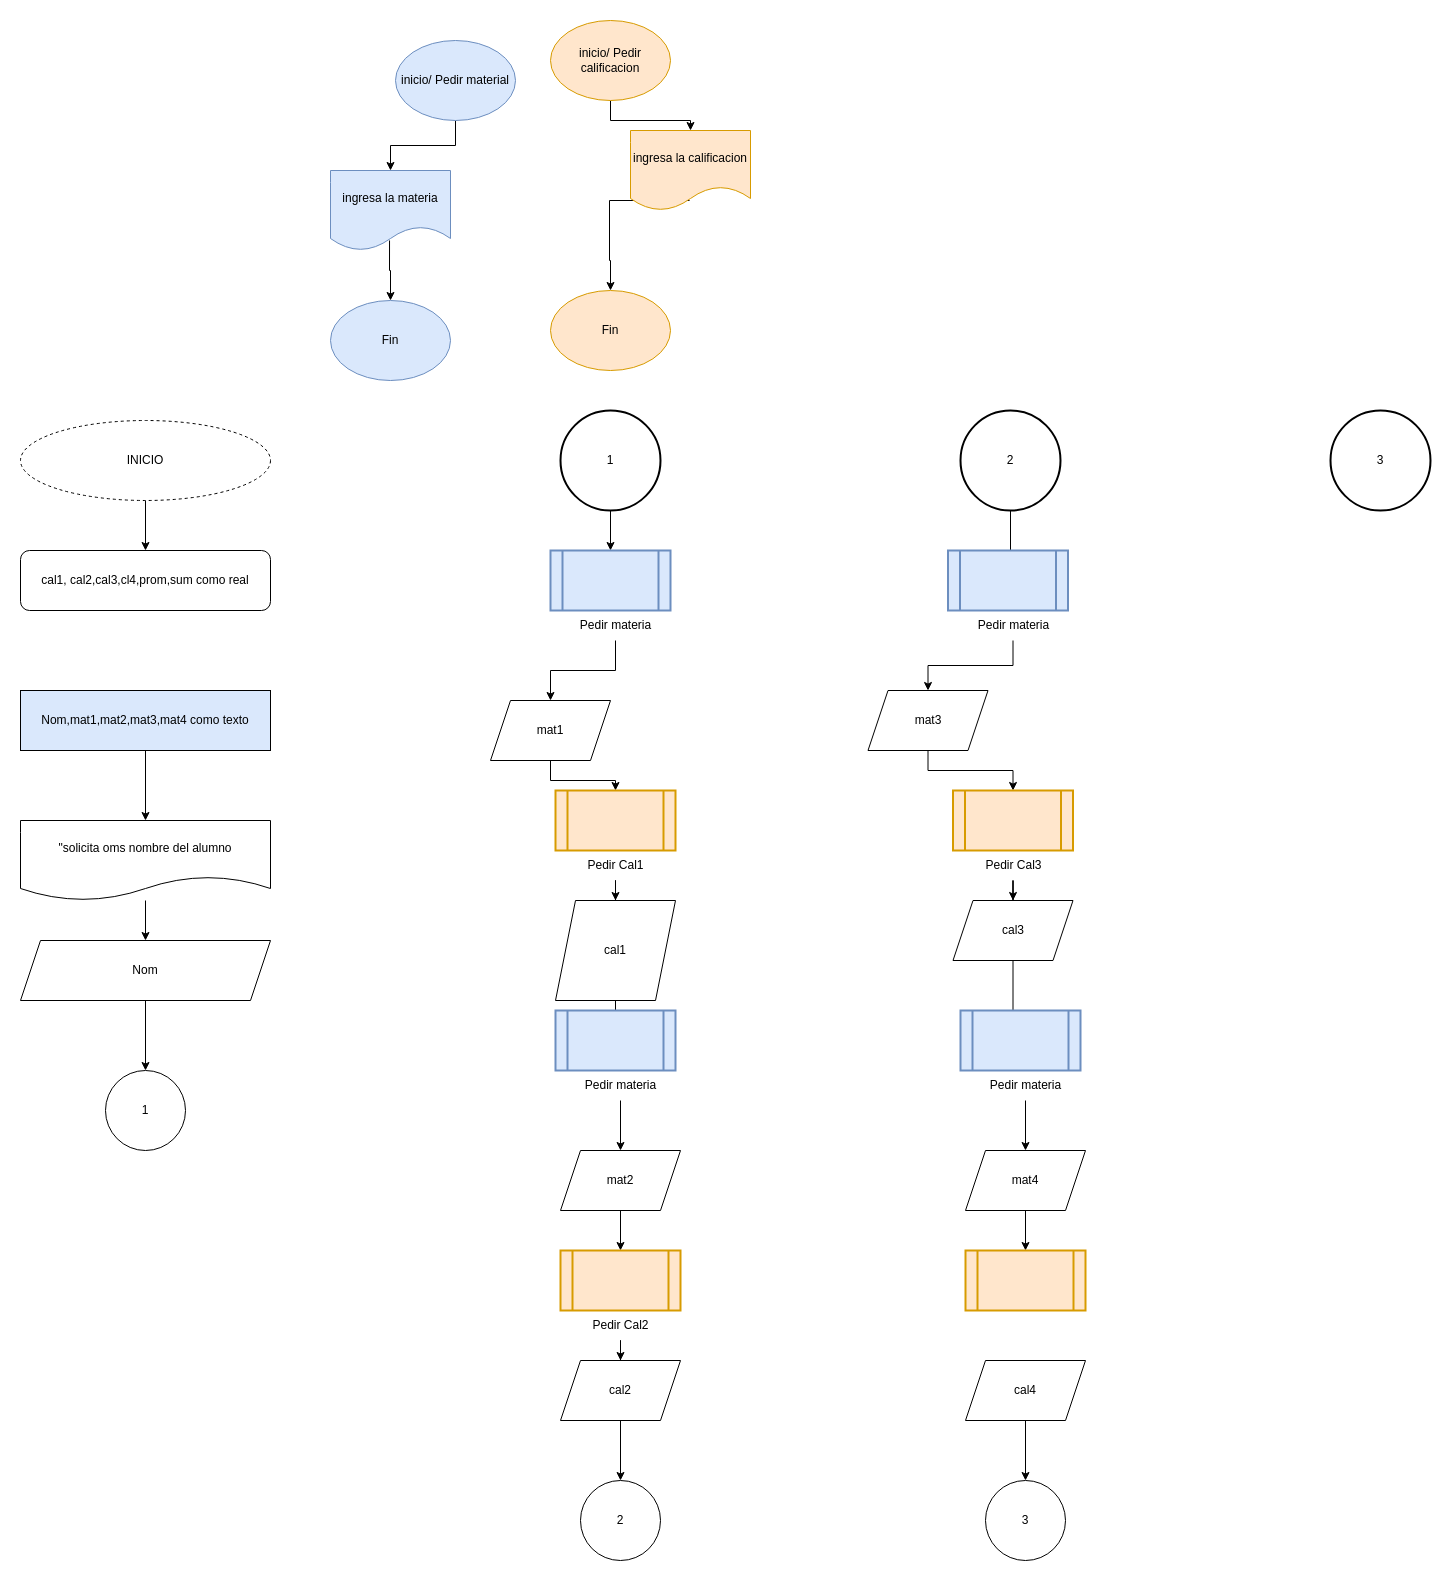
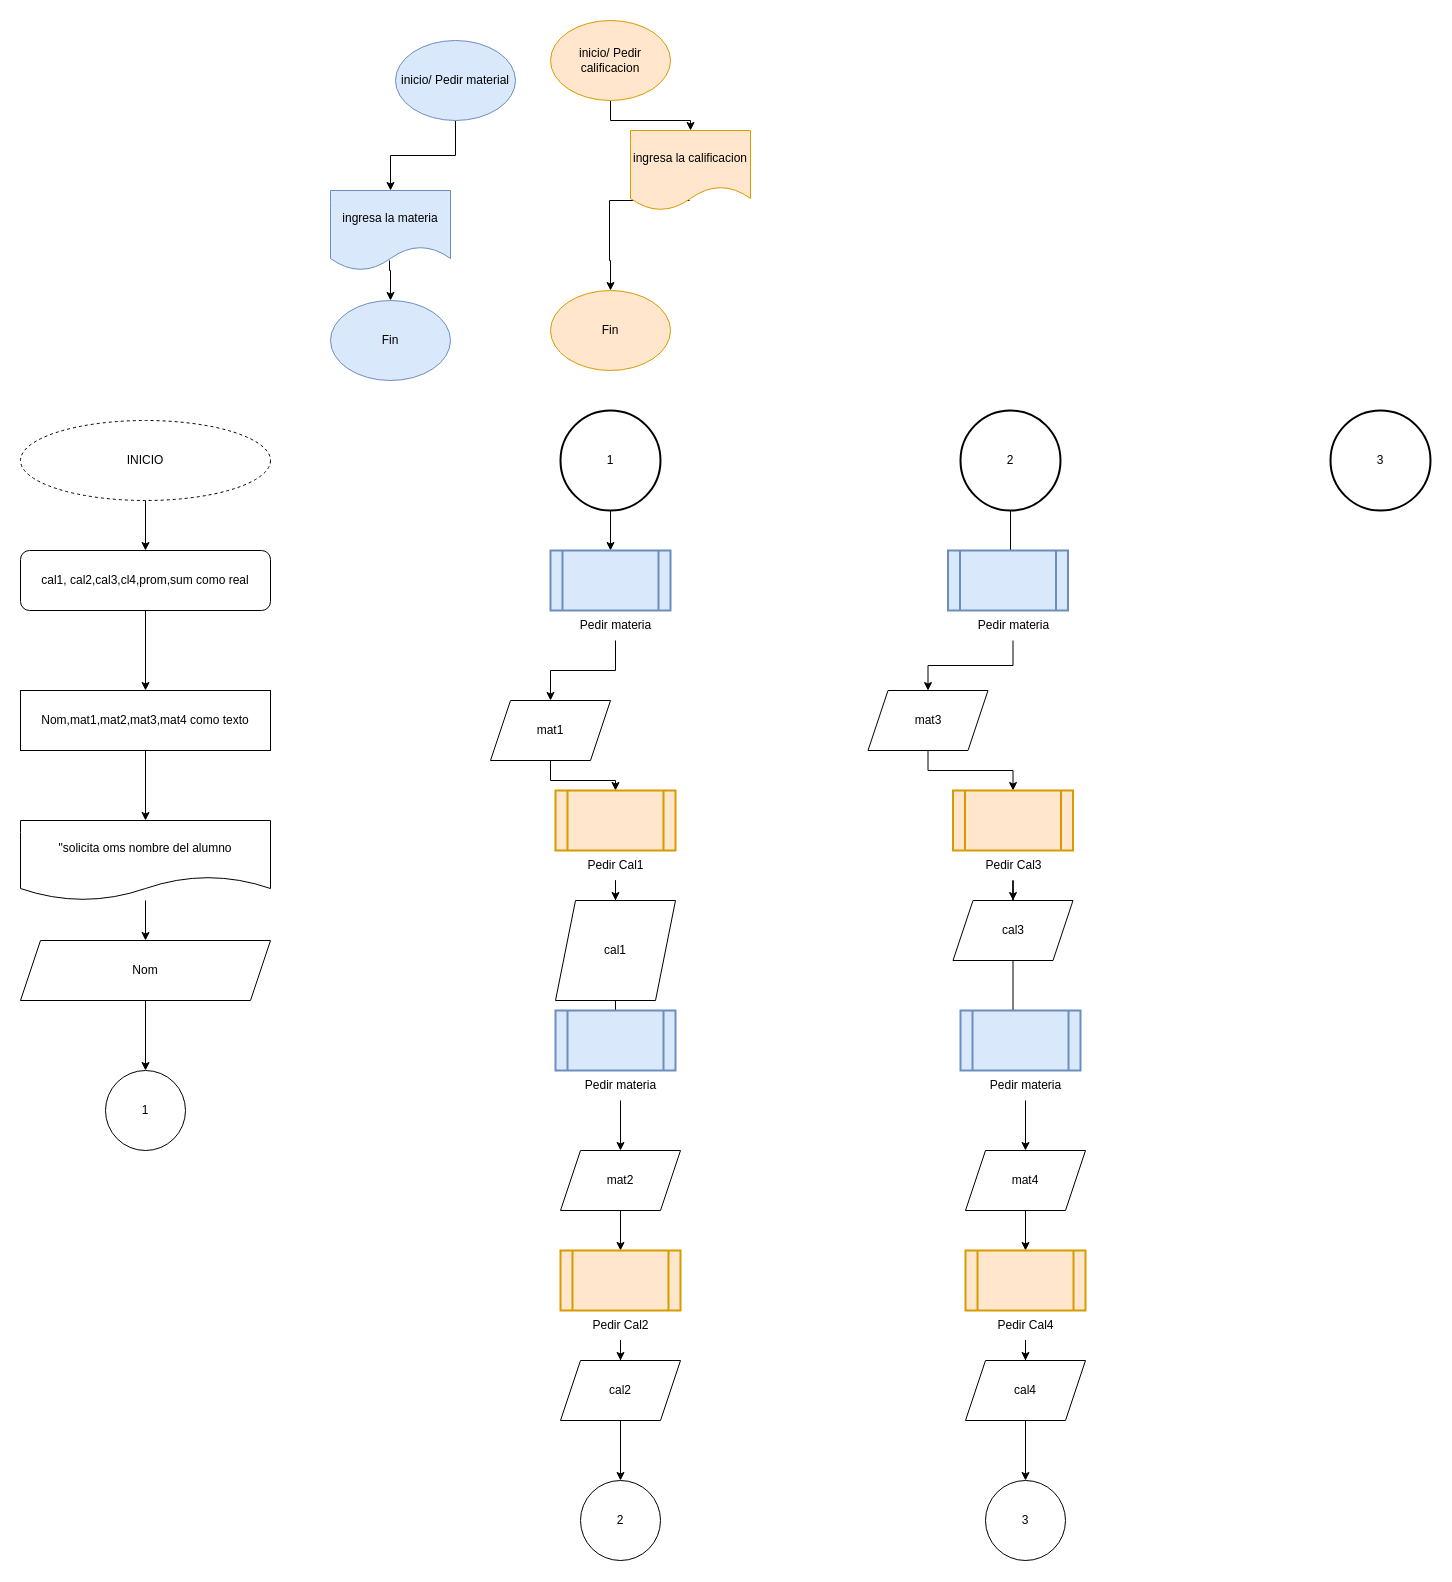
(391, 211) -> (391, 231)
none -> (146, 647)
(146, 721) -> (146, 721)
none -> (1026, 1326)
none -> (1026, 1355)
